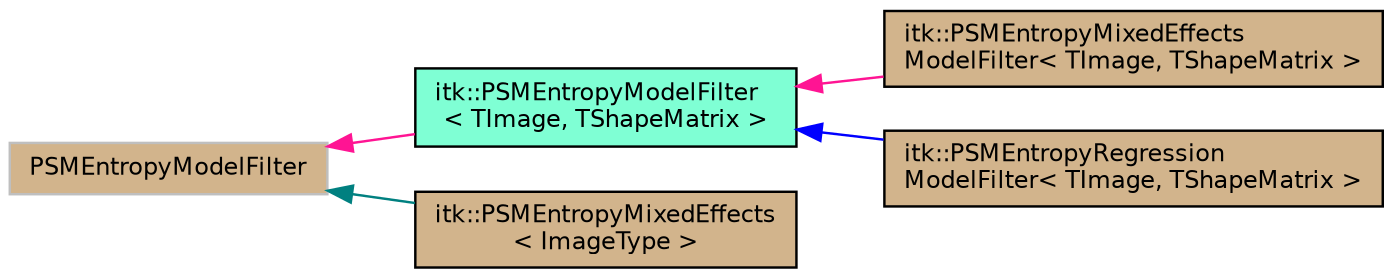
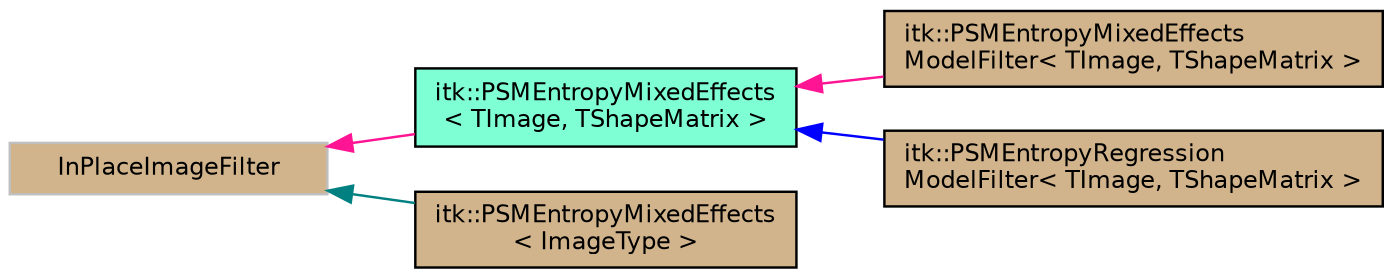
(606, 107) -> (606, 107)
(169, 169) -> (169, 169)
